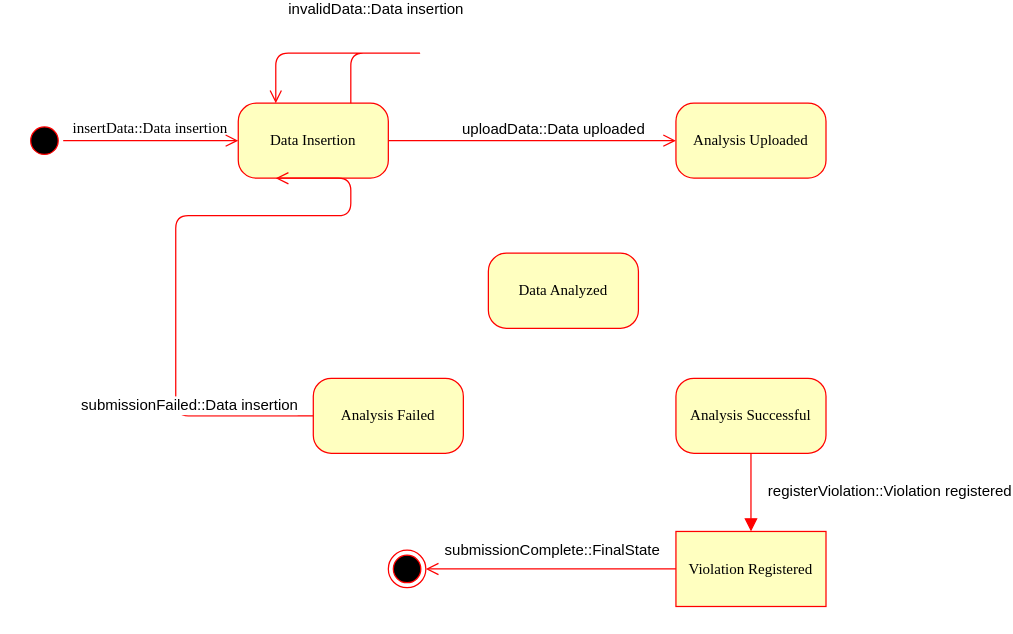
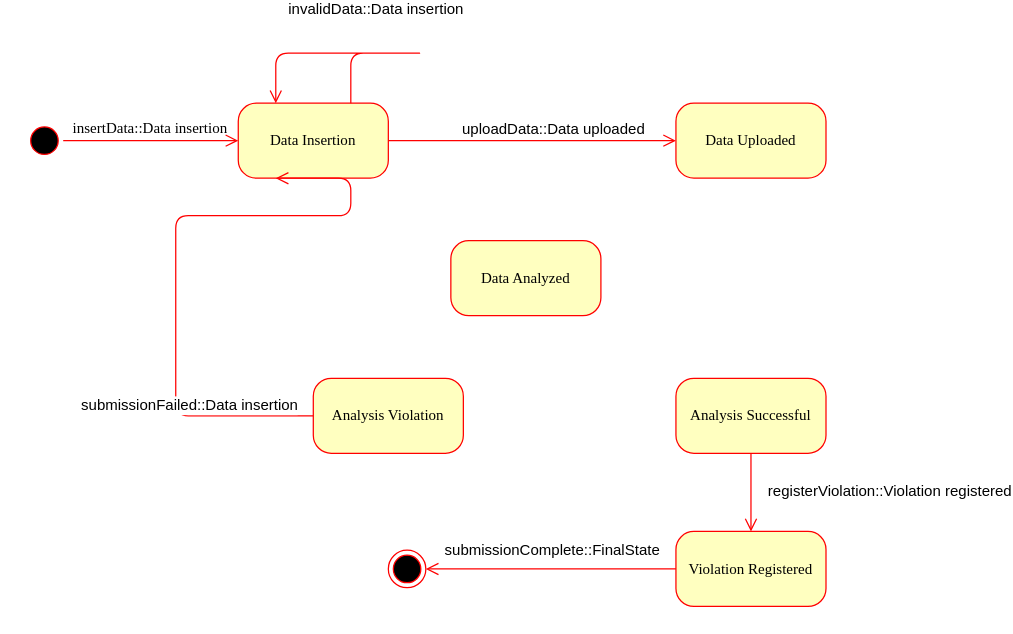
(751, 141) -> (751, 141)
(563, 291) -> (526, 278)
(388, 416) -> (388, 416)
(751, 517) -> (751, 521)
(751, 569) -> (751, 569)
